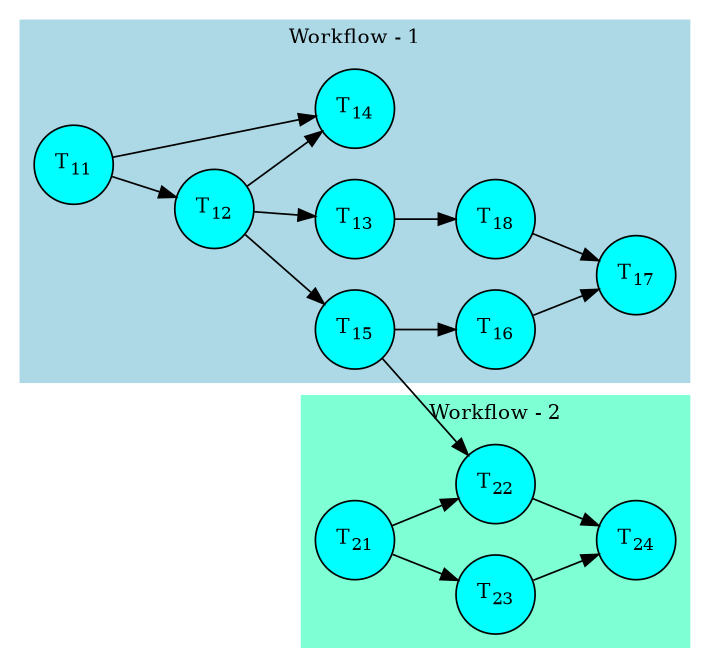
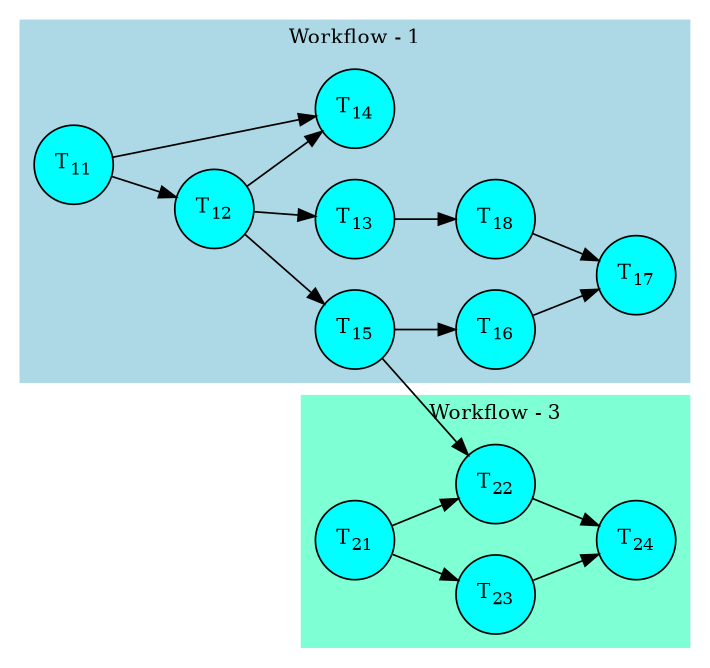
(496, 414) -> (496, 414)
